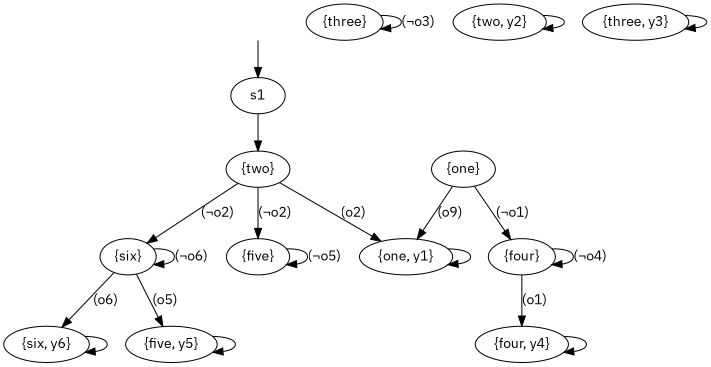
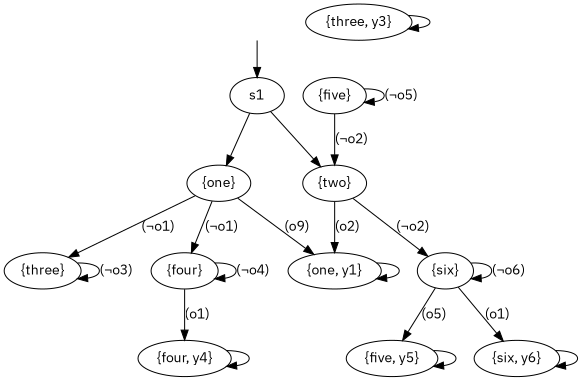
(500, 22) -> none
none -> (240, 135)
(258, 208) -> (335, 134)
none -> (137, 224)
(105, 301) -> (497, 315)
